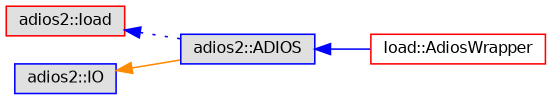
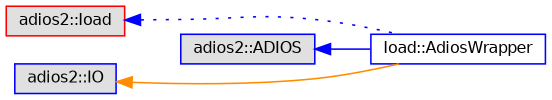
(160, 36) -> (271, 17)
(458, 49) -> (458, 49)
(156, 64) -> (267, 82)
